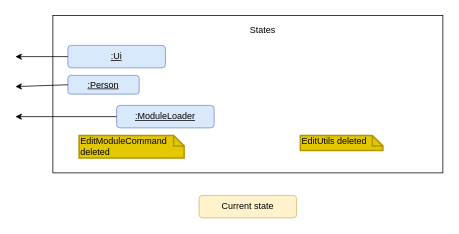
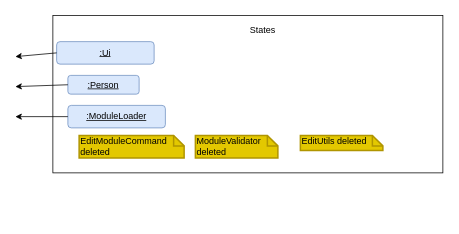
(117, 57) -> (105, 53)
(165, 117) -> (117, 117)
none -> (237, 147)
(248, 207) -> none
